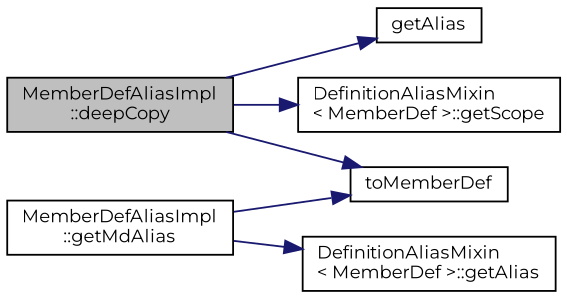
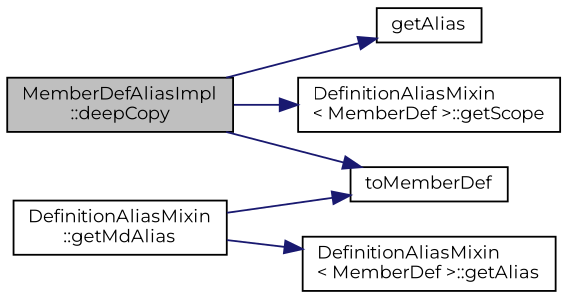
(120, 228) -> (120, 228)
